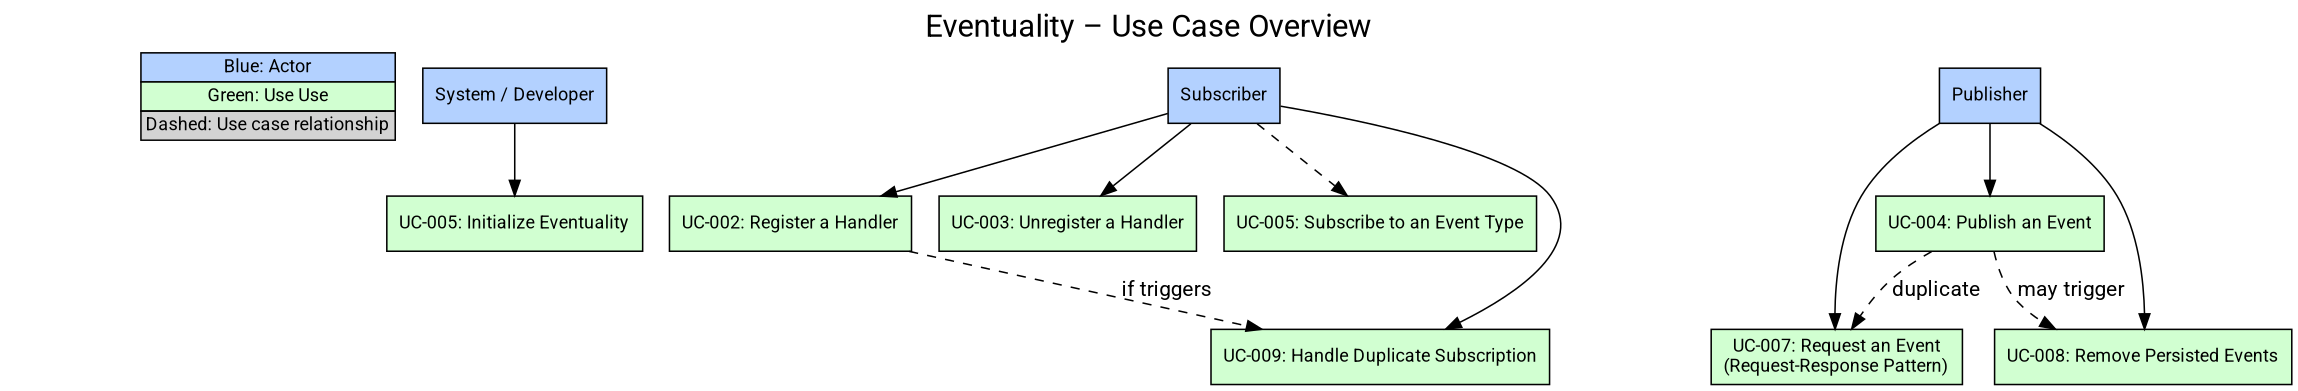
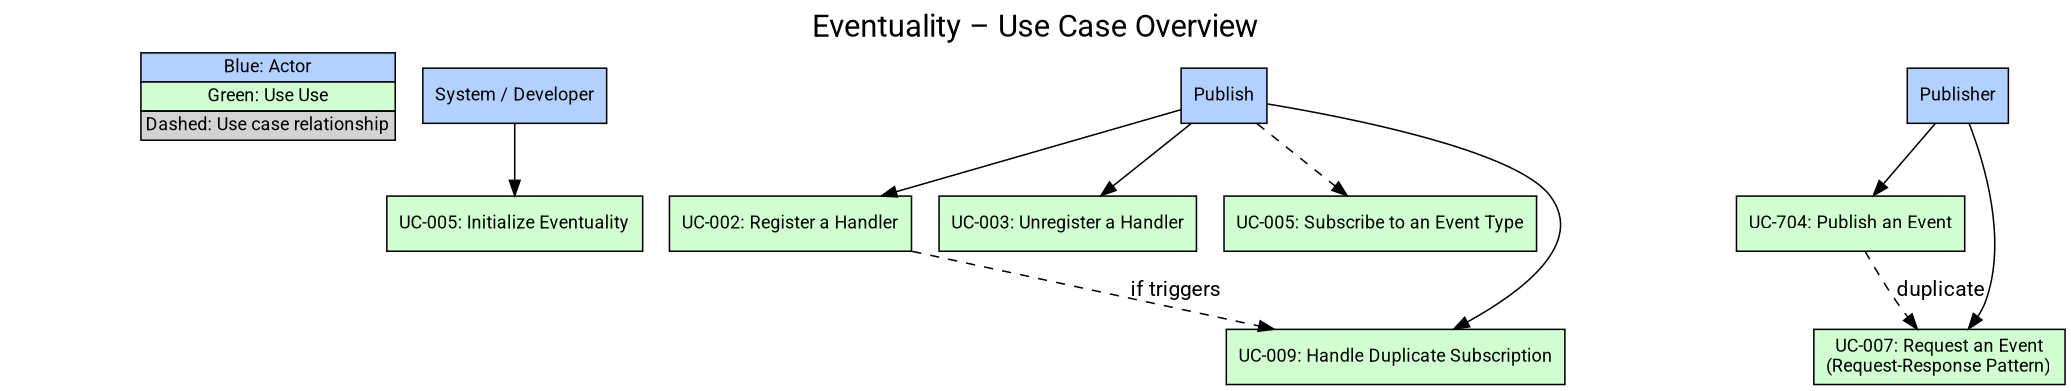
(1224, 96) -> (1224, 96)
(1990, 224) -> (1851, 224)
(2143, 357) -> none
